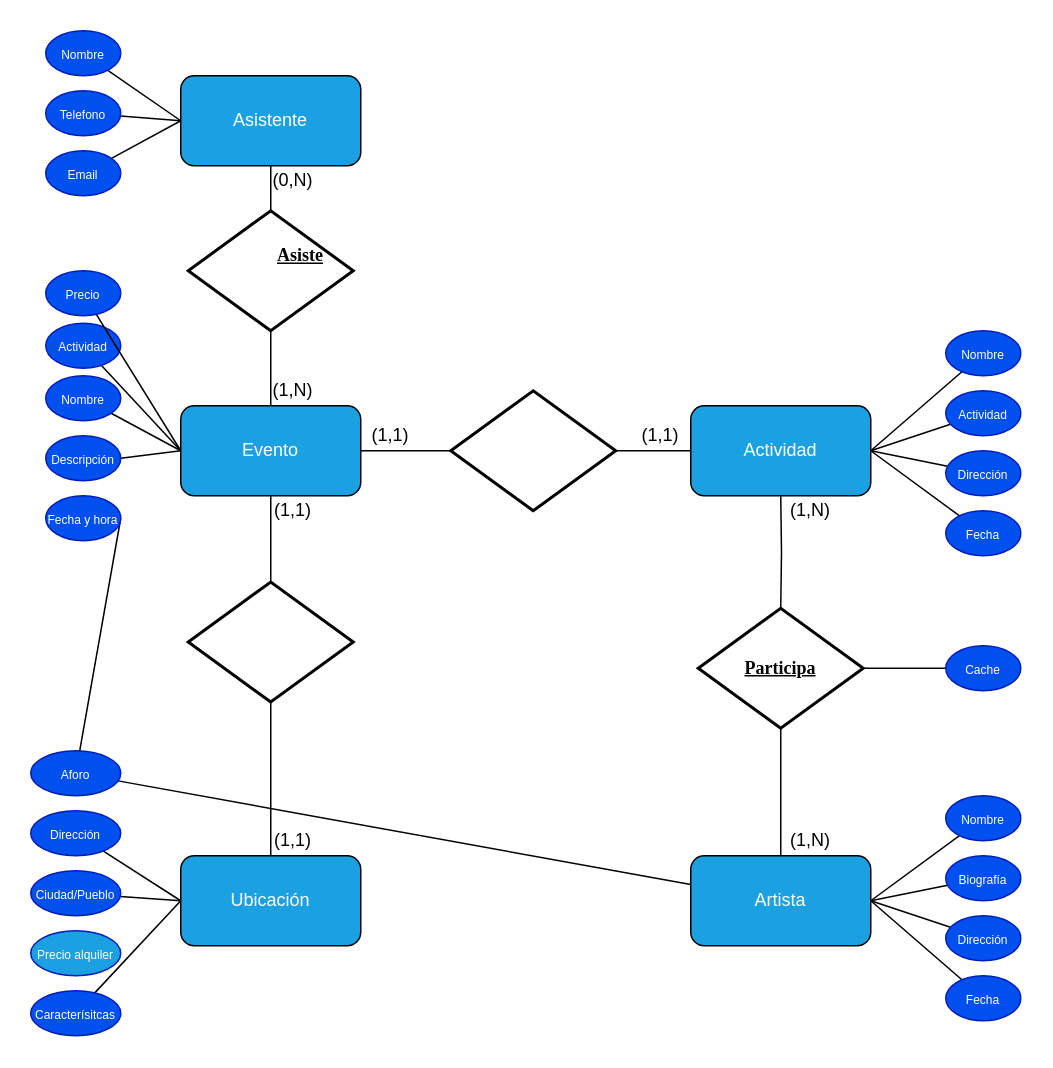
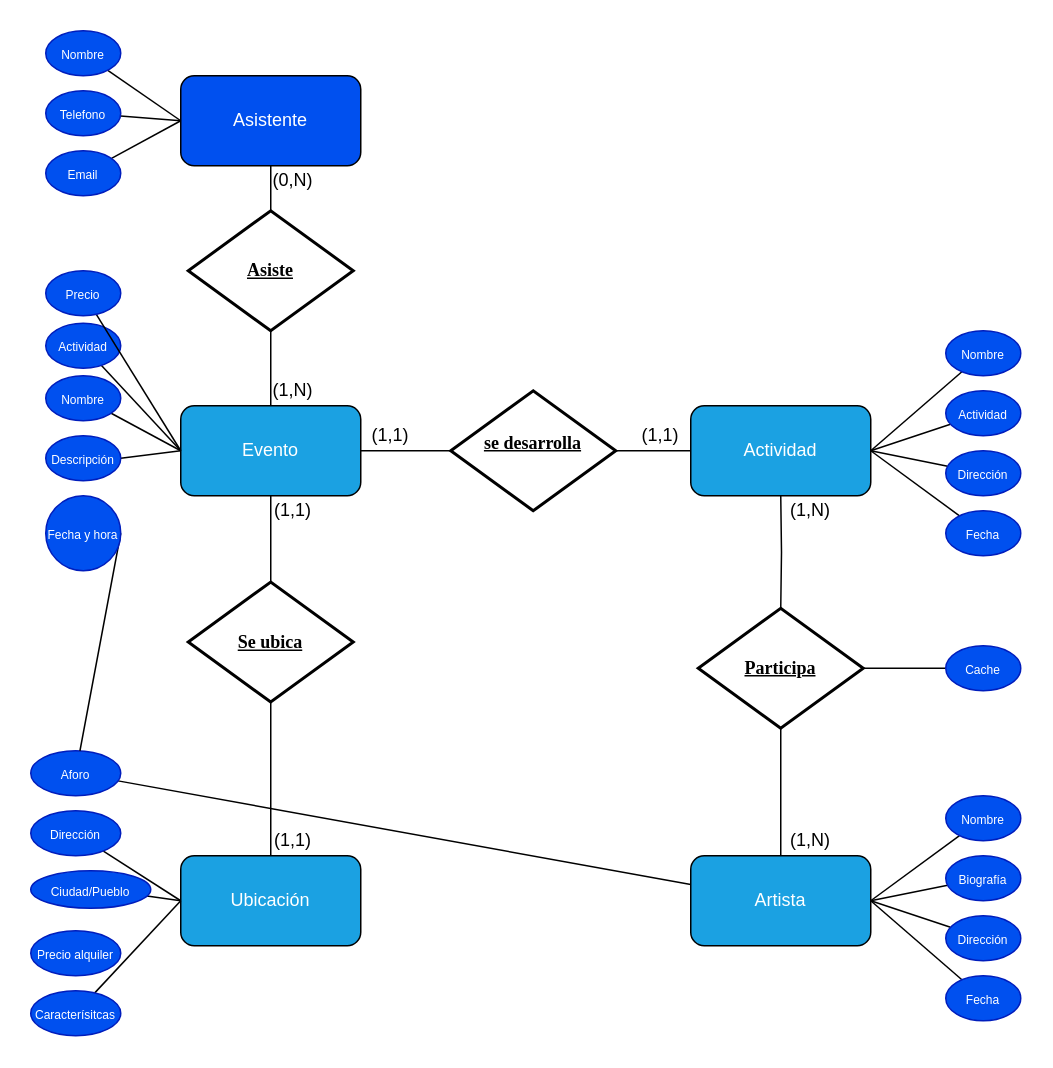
(271, 121) -> (271, 121)
(301, 256) -> (271, 271)
none -> (533, 443)
(83, 518) -> (83, 533)
none -> (271, 642)
(76, 893) -> (91, 890)
(76, 953) -> (76, 953)
